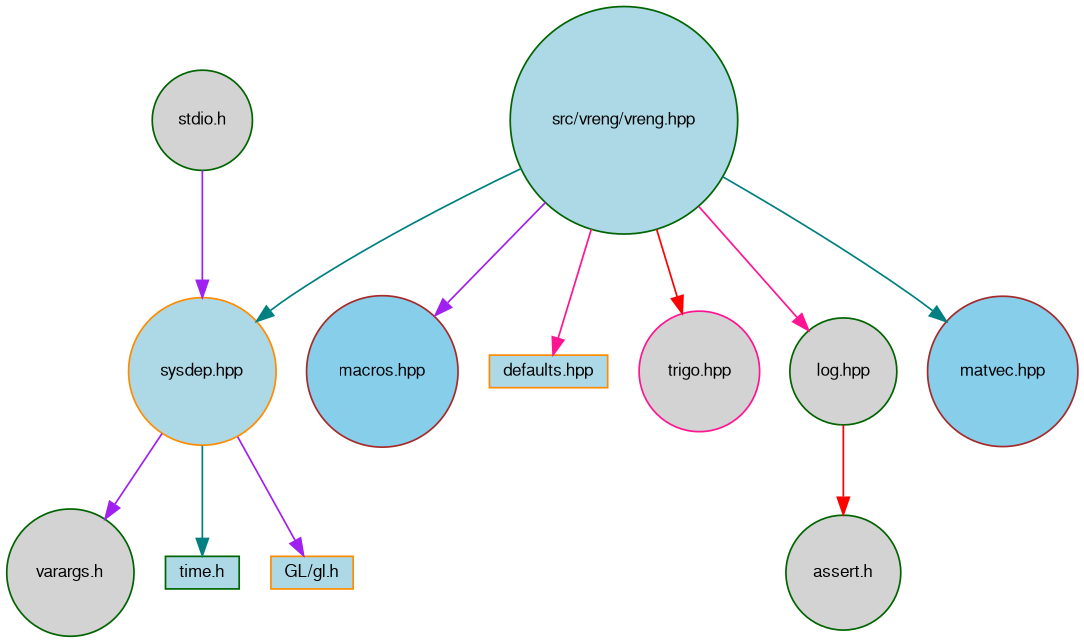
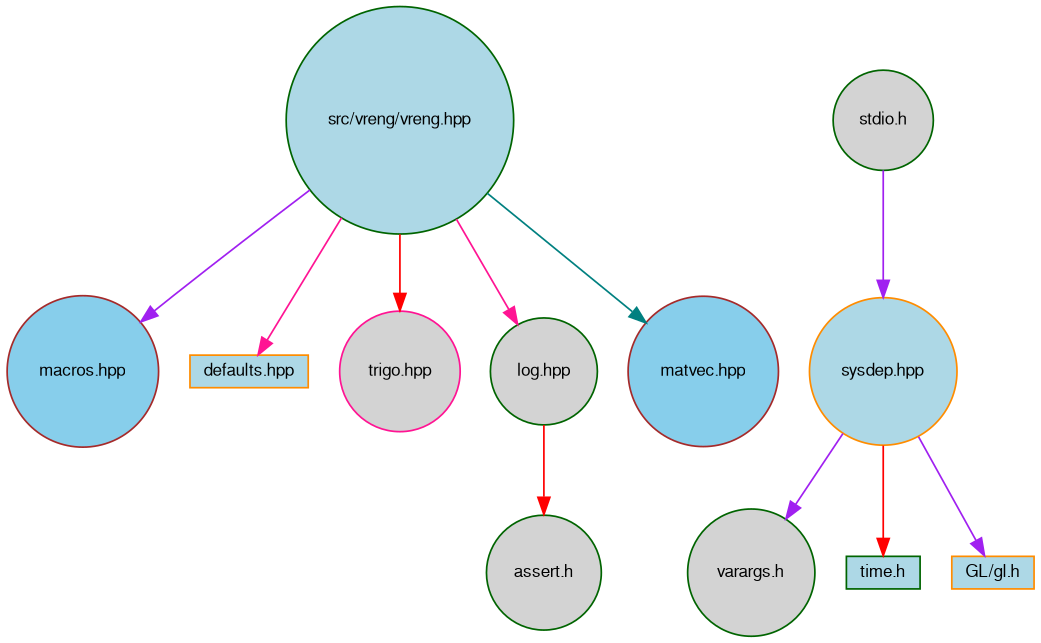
(393, 234) -> none
(202, 492) -> (883, 492)
